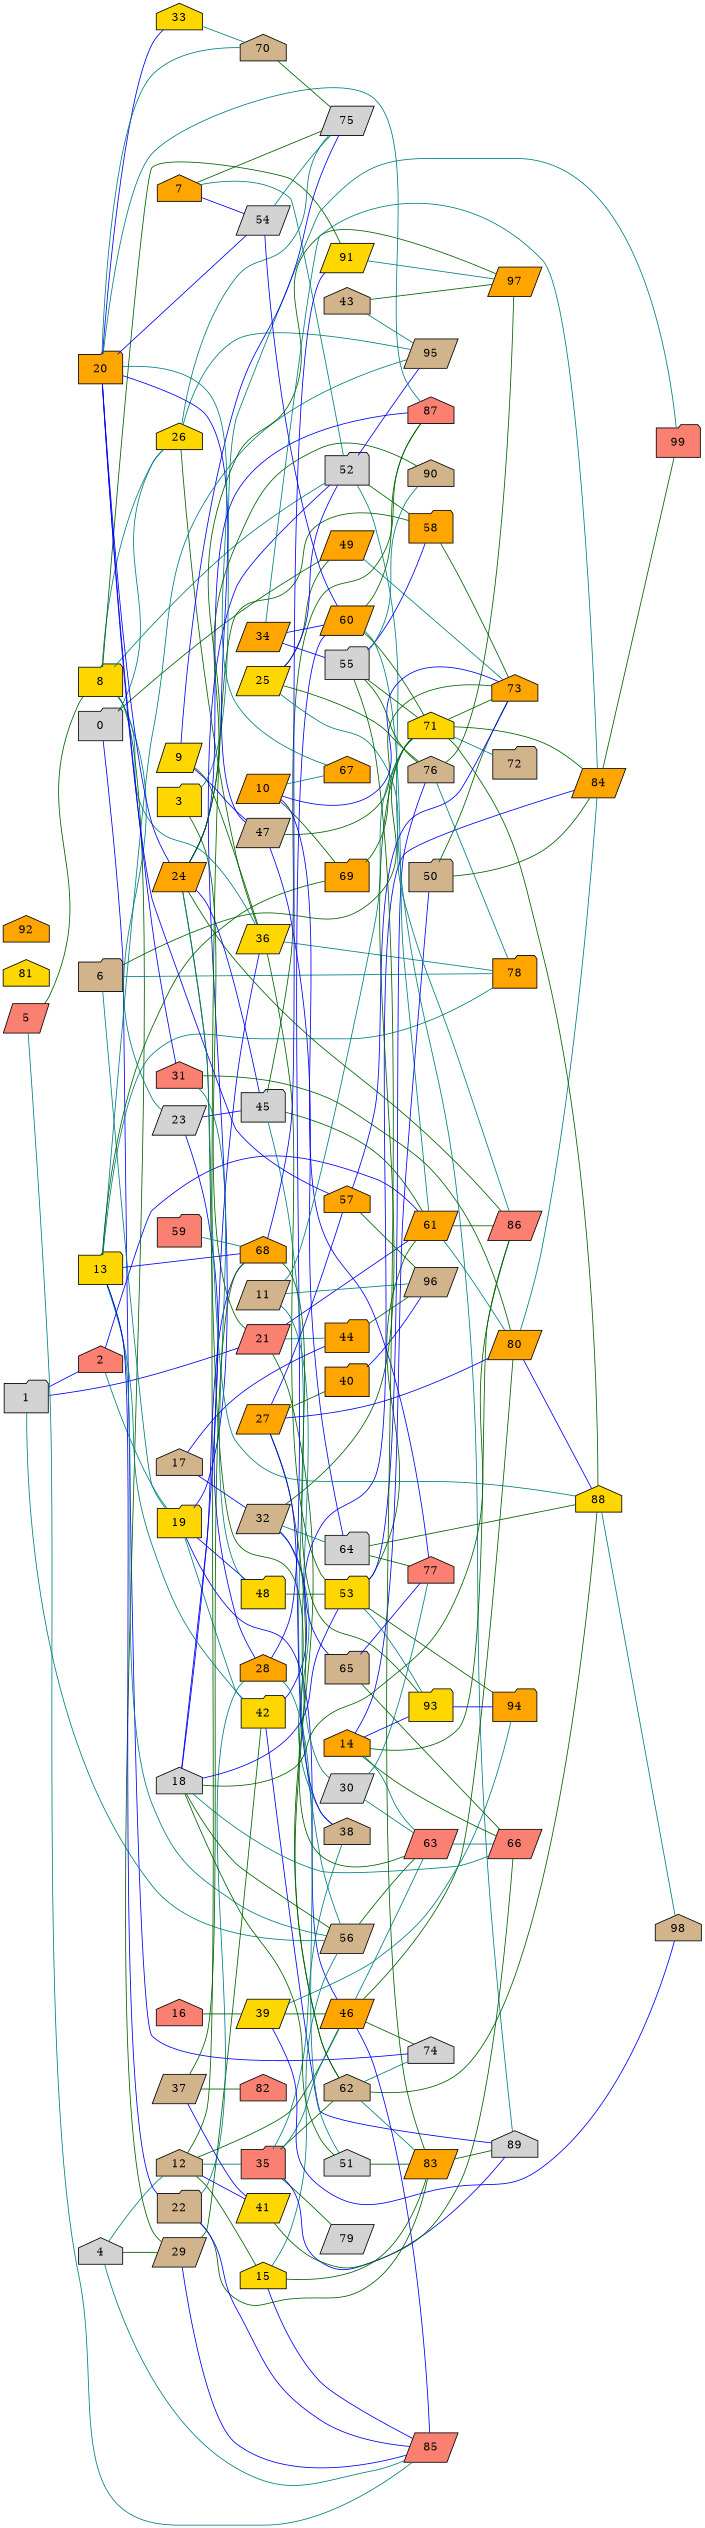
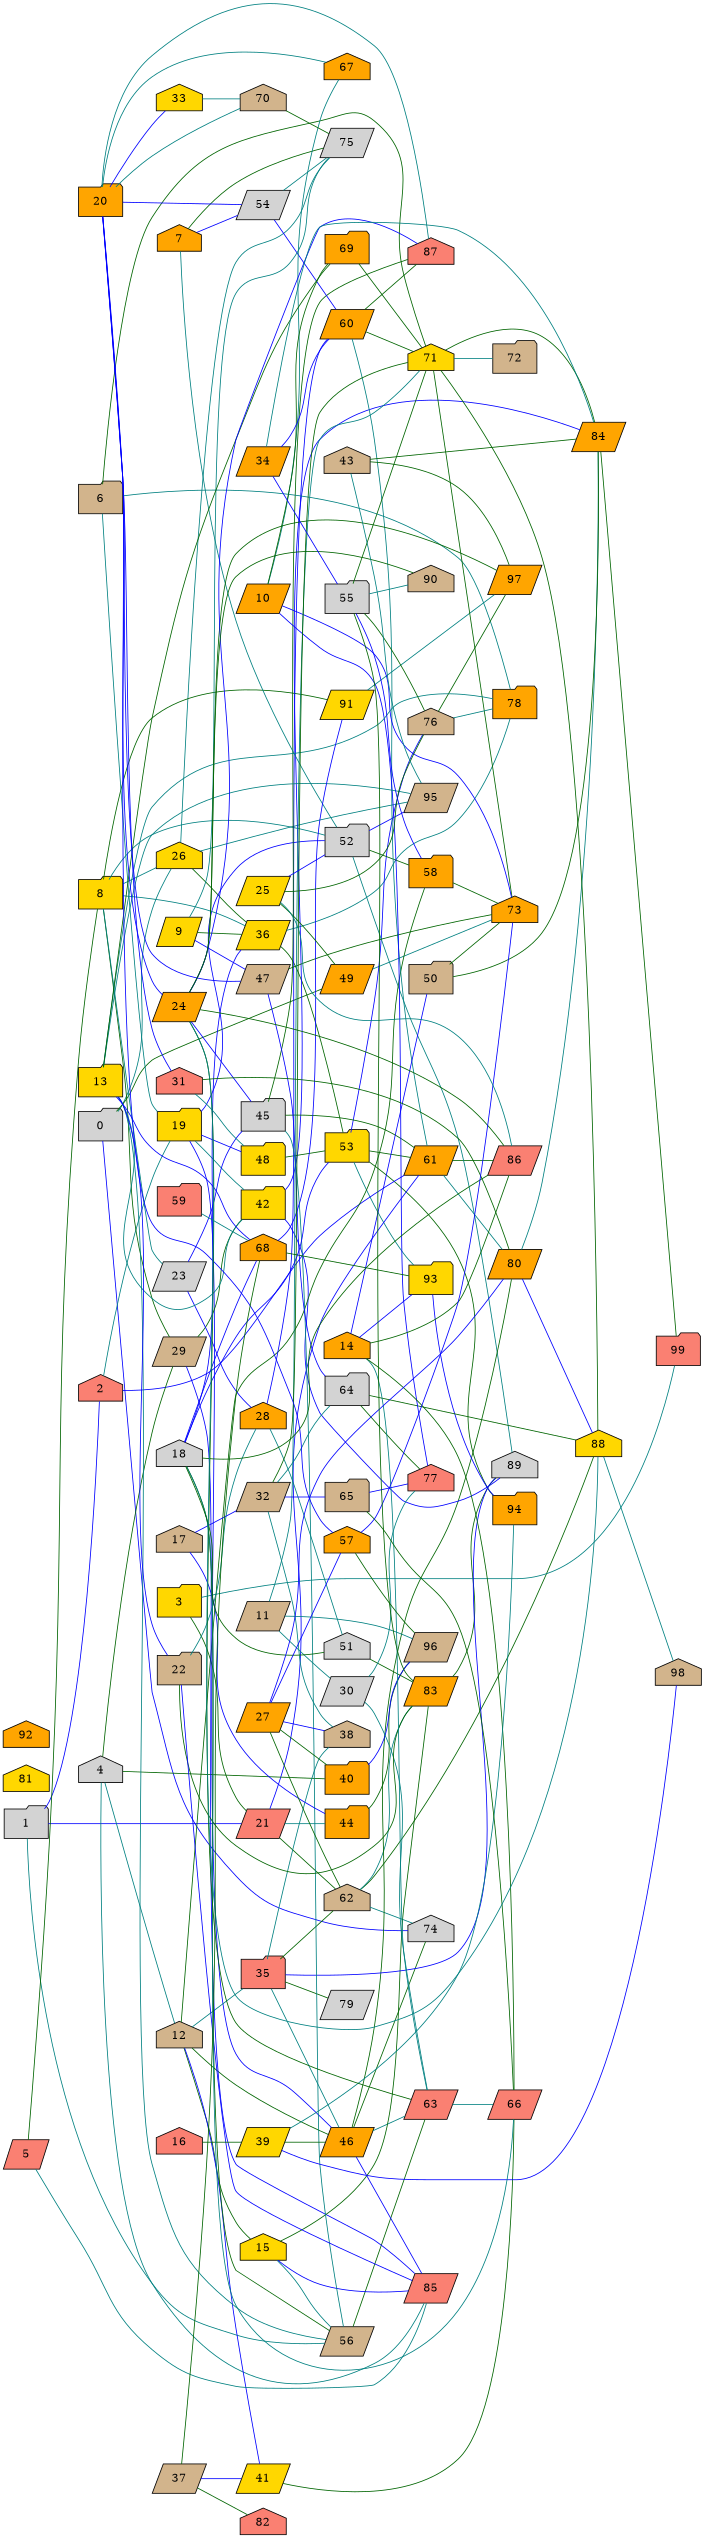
(228, 431) -> (216, 517)
none -> (473, 449)
none -> (234, 1775)
